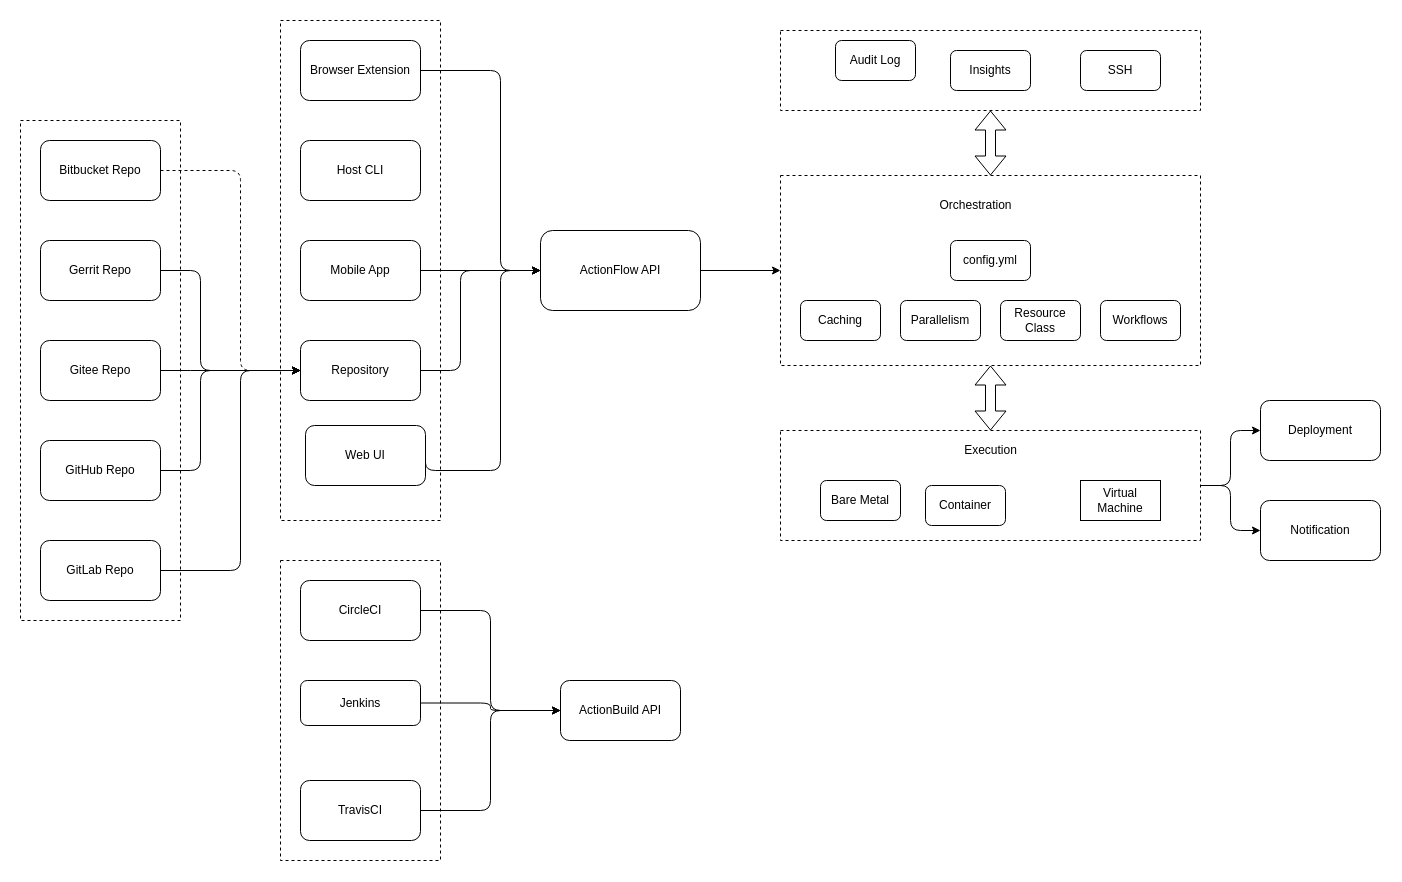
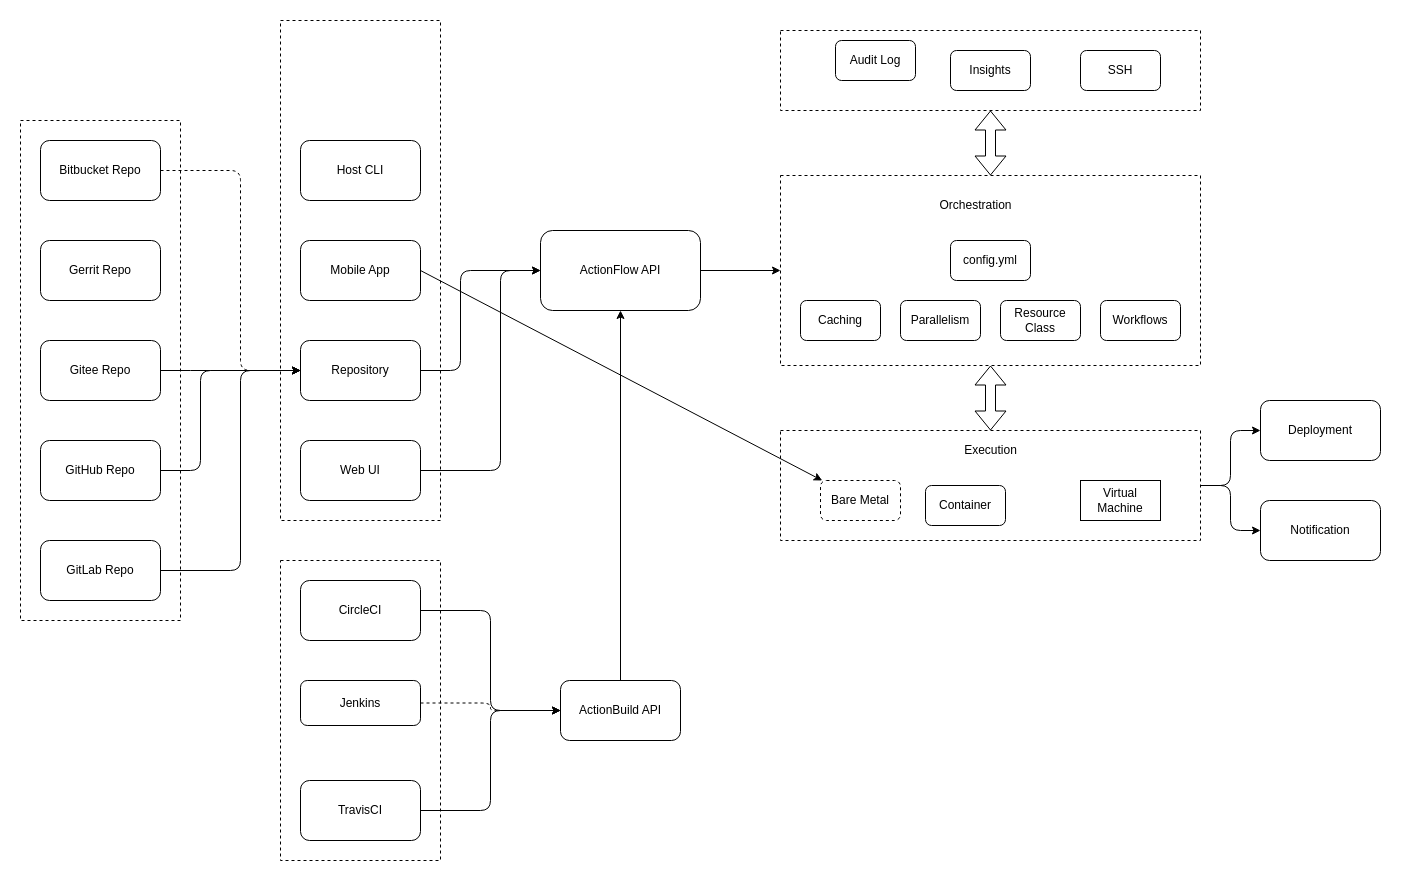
(361, 71) -> none
(501, 133) -> none
(442, 271) -> (618, 374)
(201, 303) -> none
(366, 456) -> (361, 471)
none -> (621, 499)
(861, 501) -> (861, 501)
(459, 703) -> (459, 703)
